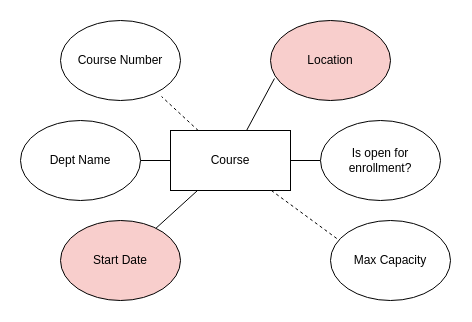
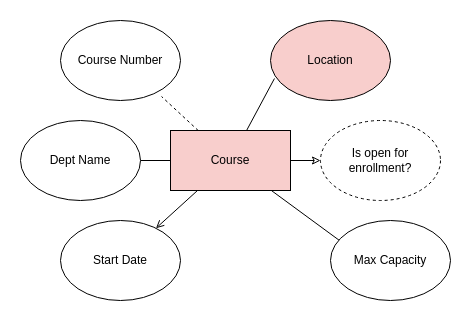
(231, 161) -> (231, 161)
(316, 161) -> (312, 161)
(381, 161) -> (381, 161)
(305, 216) -> (305, 216)
(159, 226) -> (160, 225)
(121, 261) -> (121, 261)
